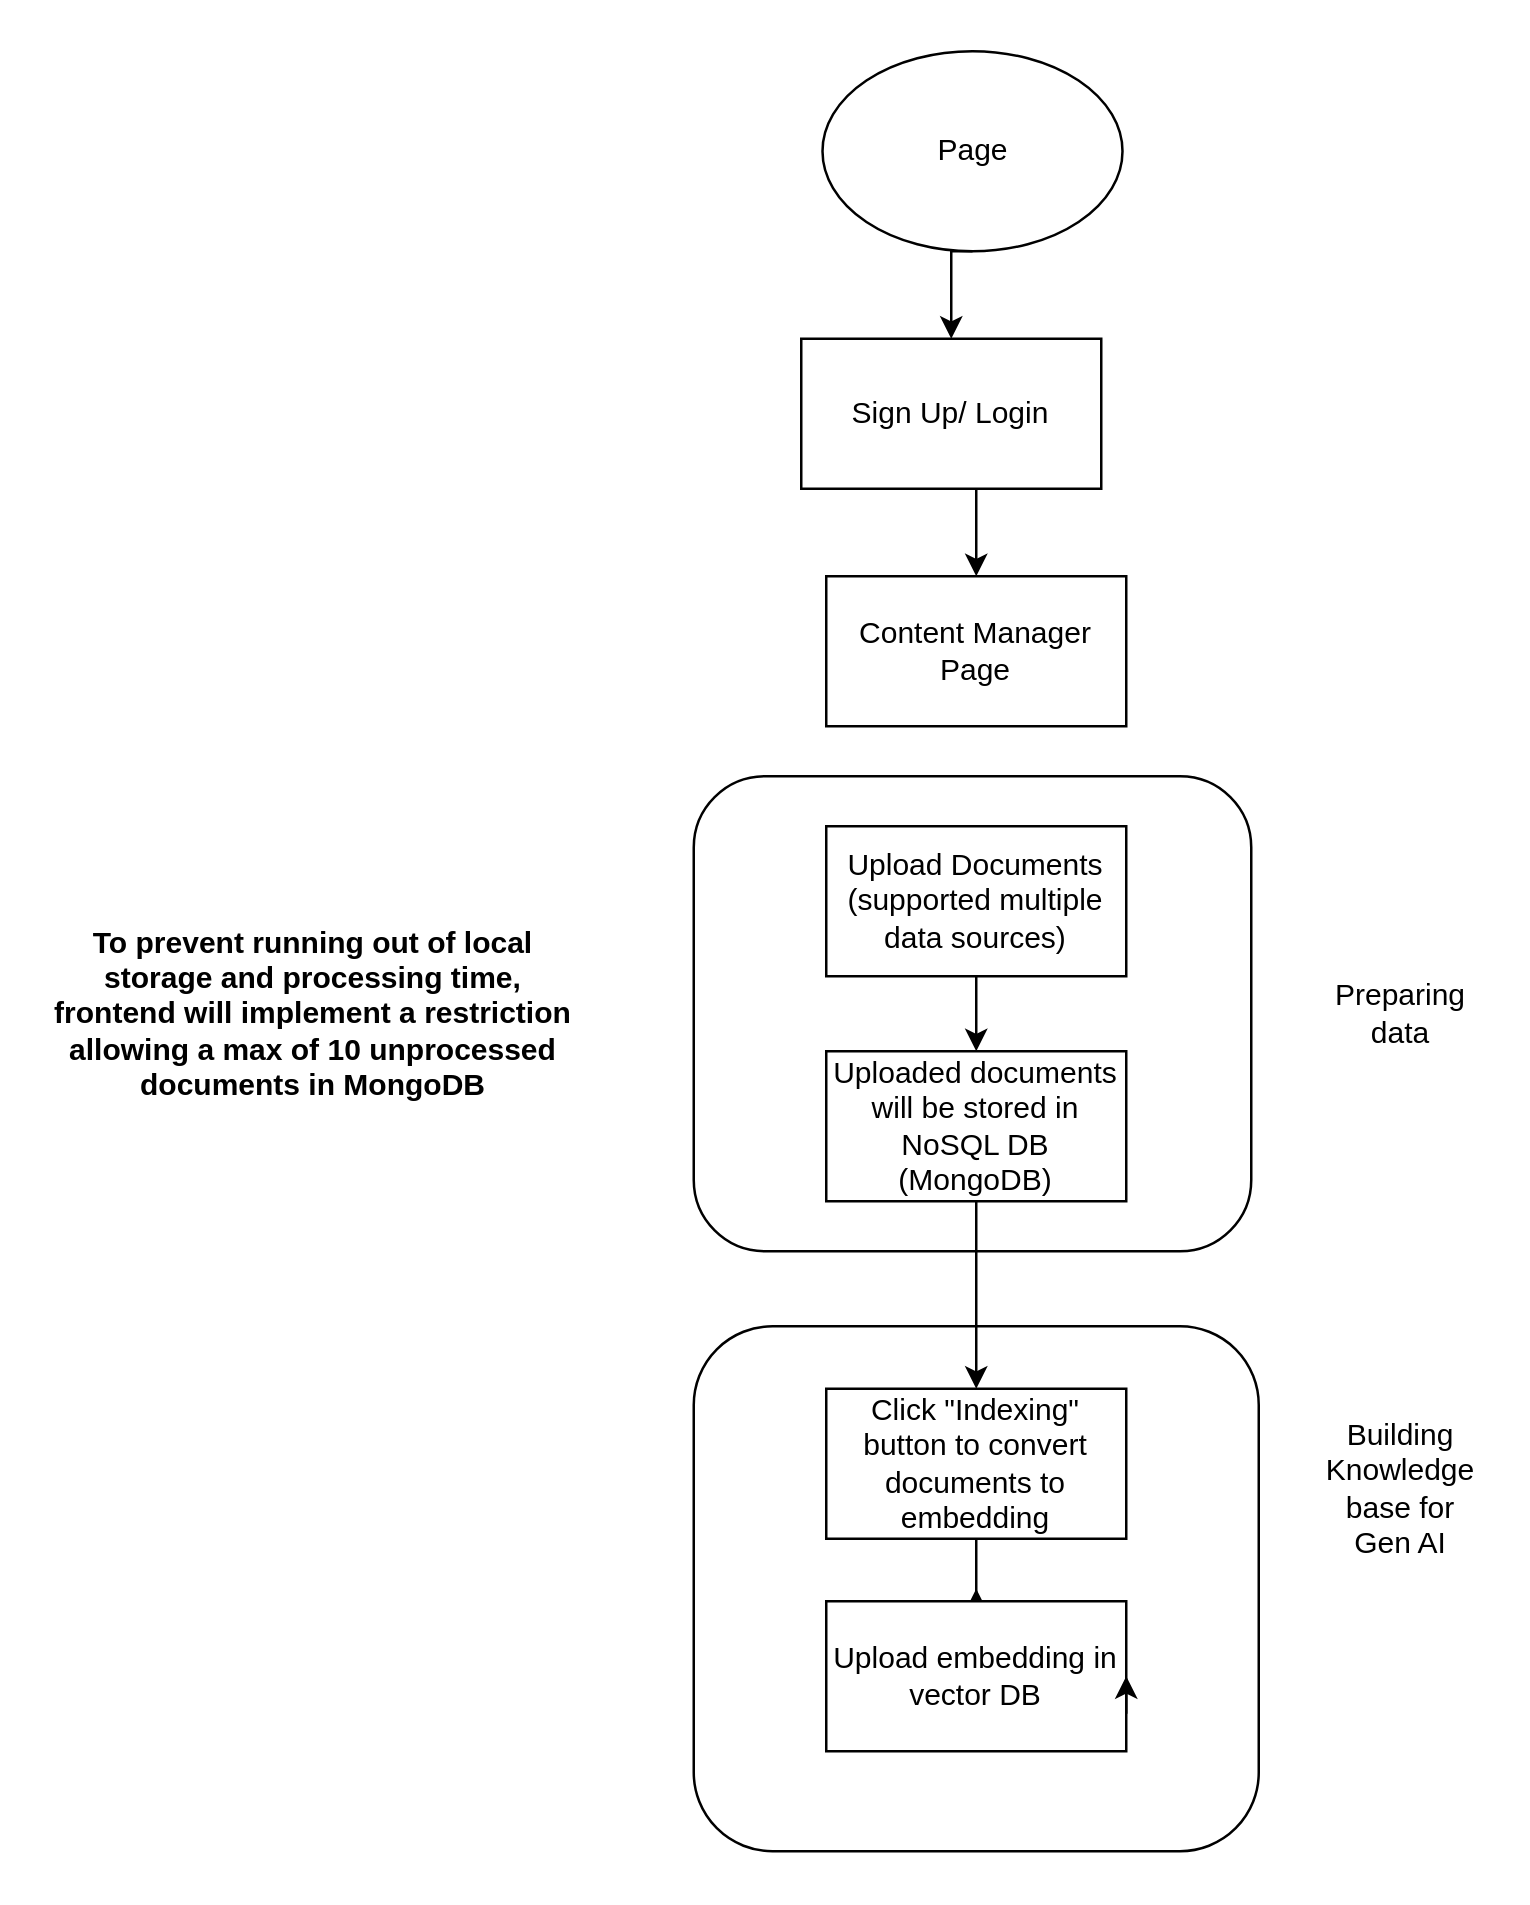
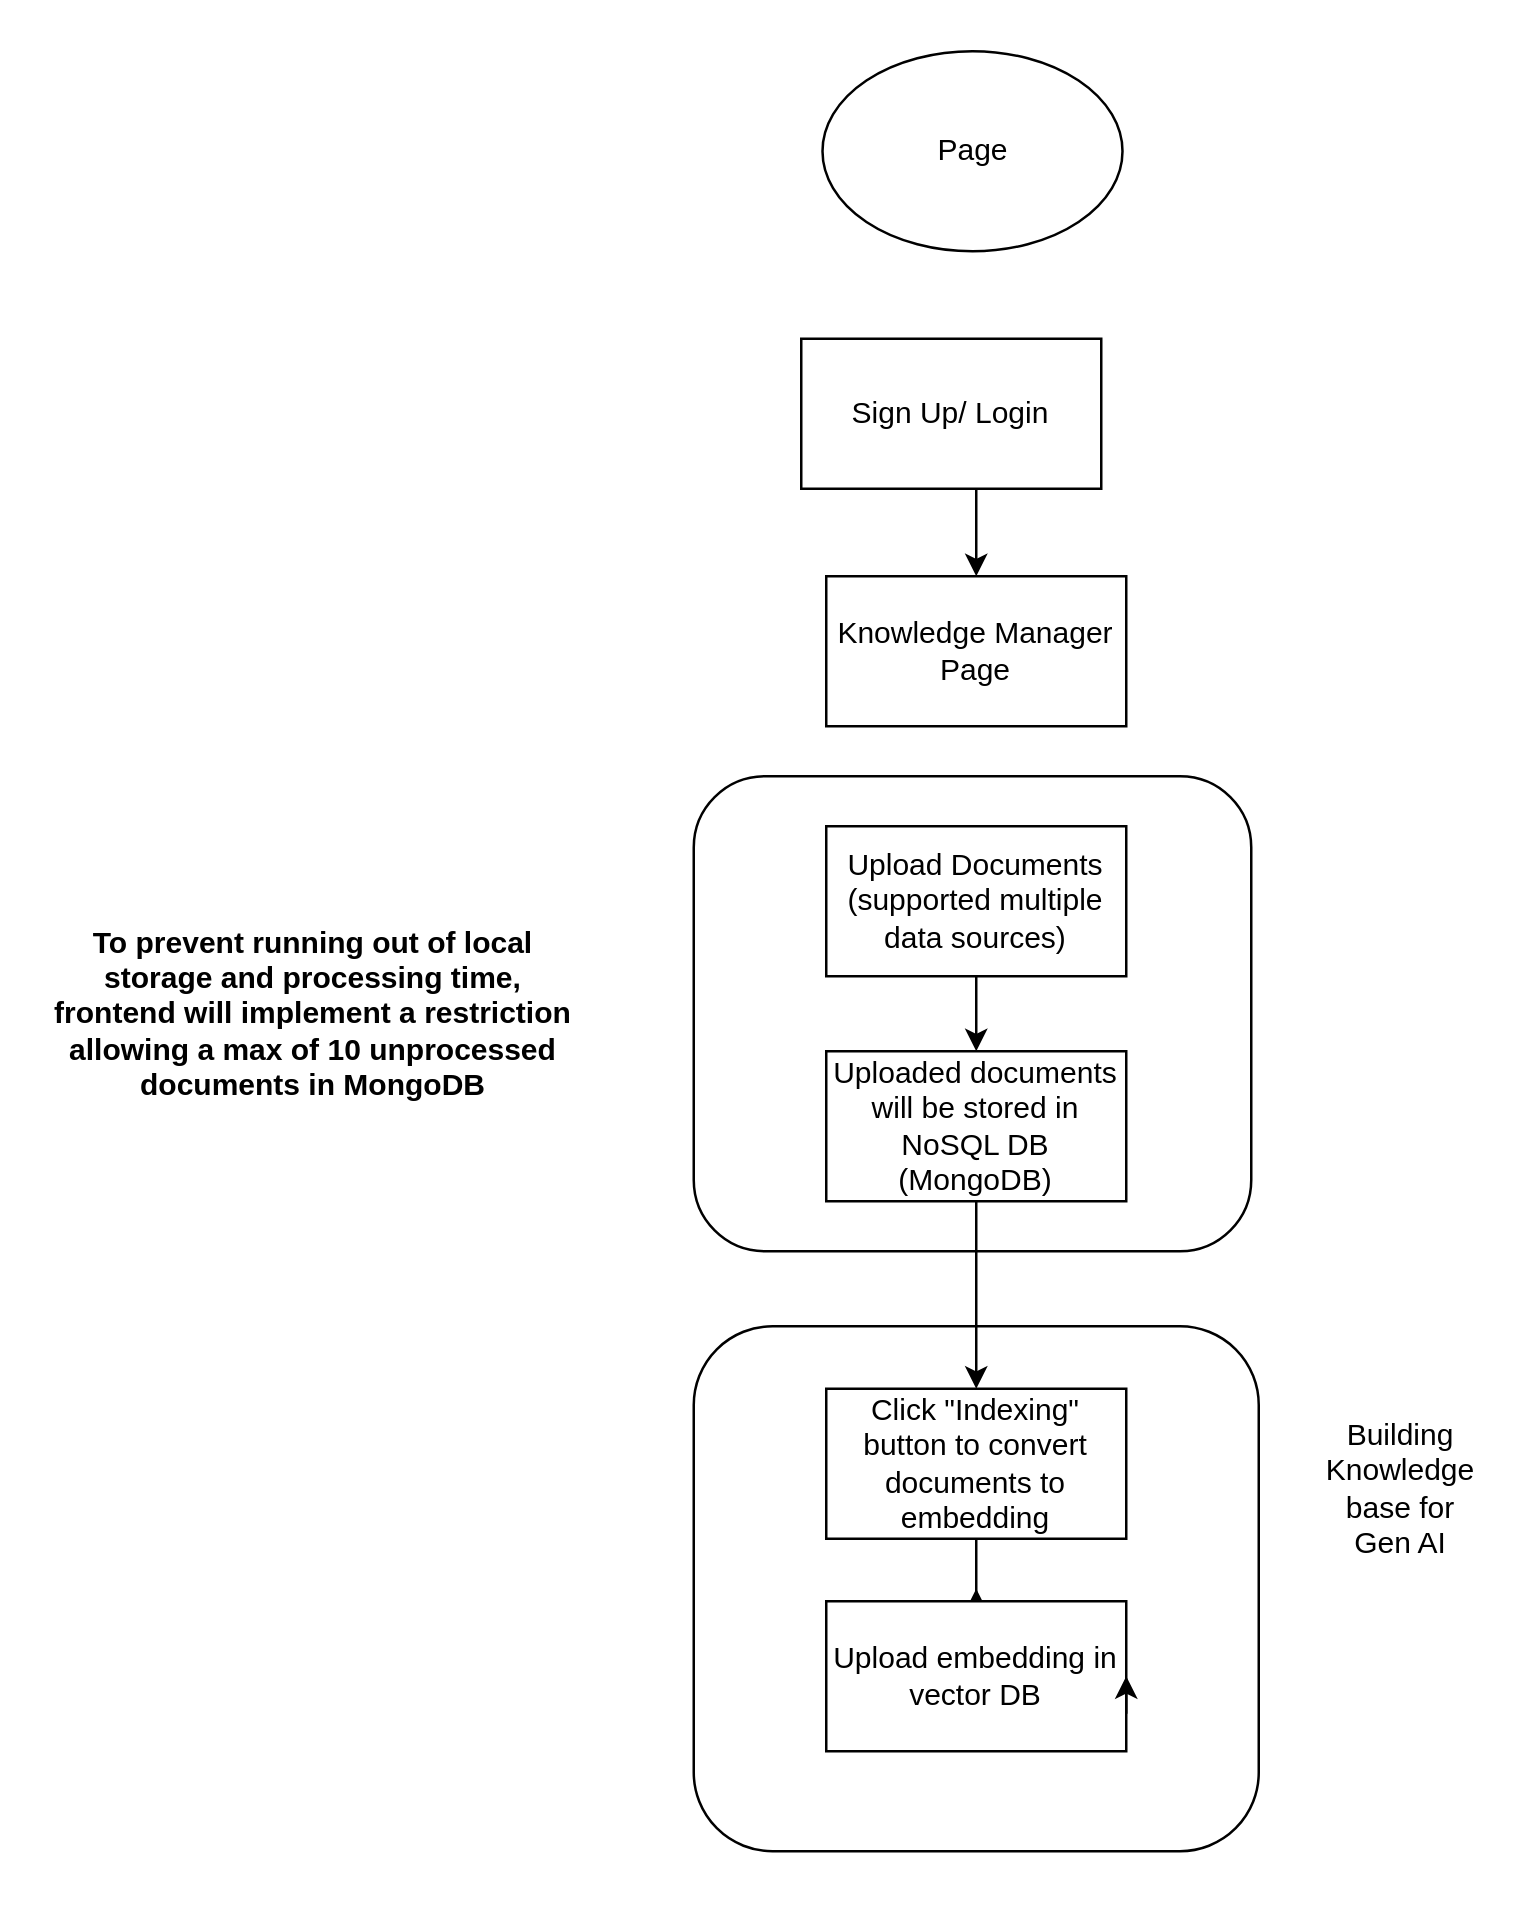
(951, 283) -> none
(976, 651) -> (976, 651)
(1401, 1014) -> none
